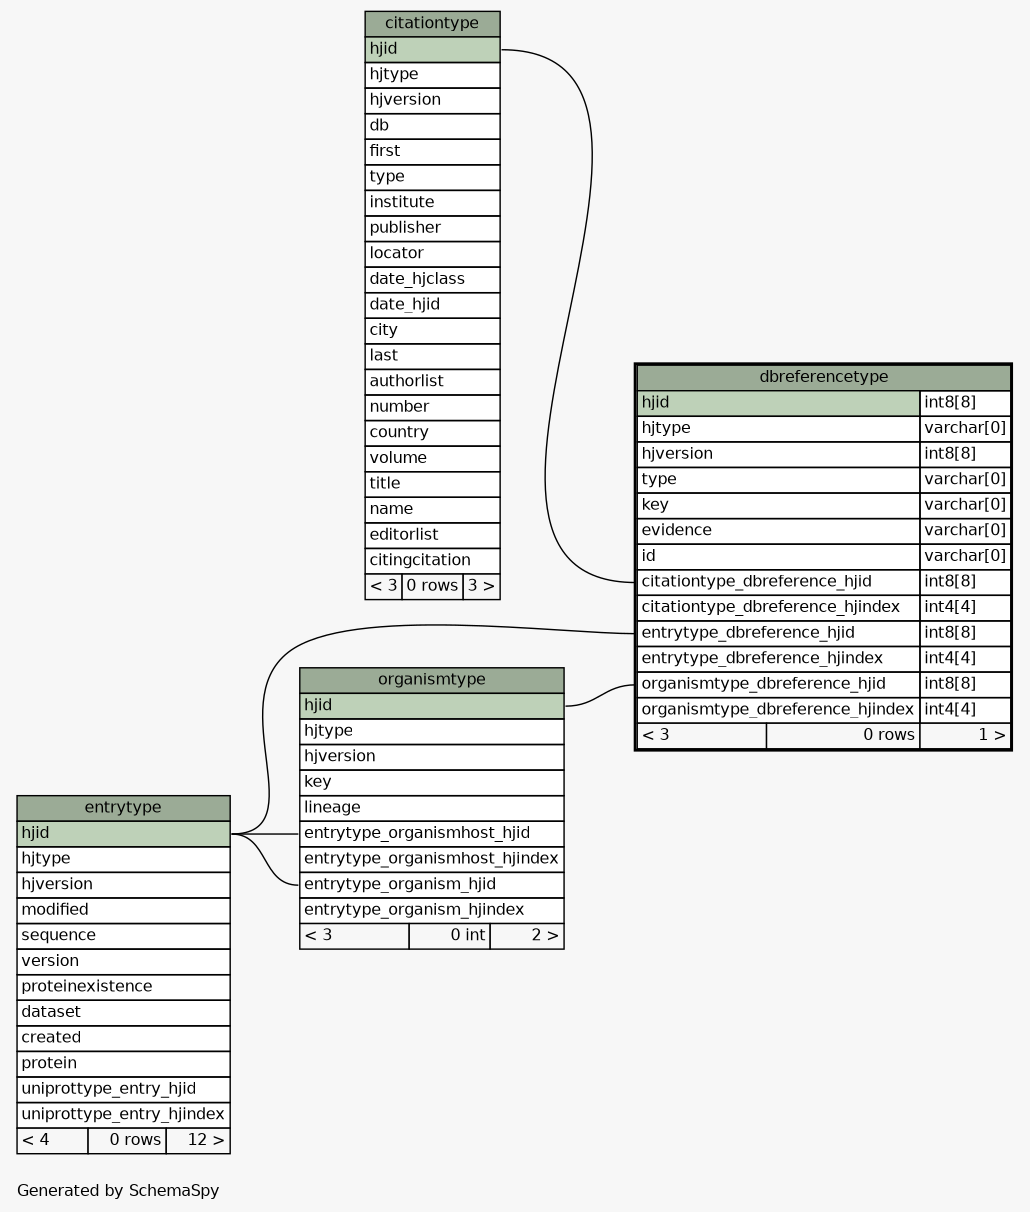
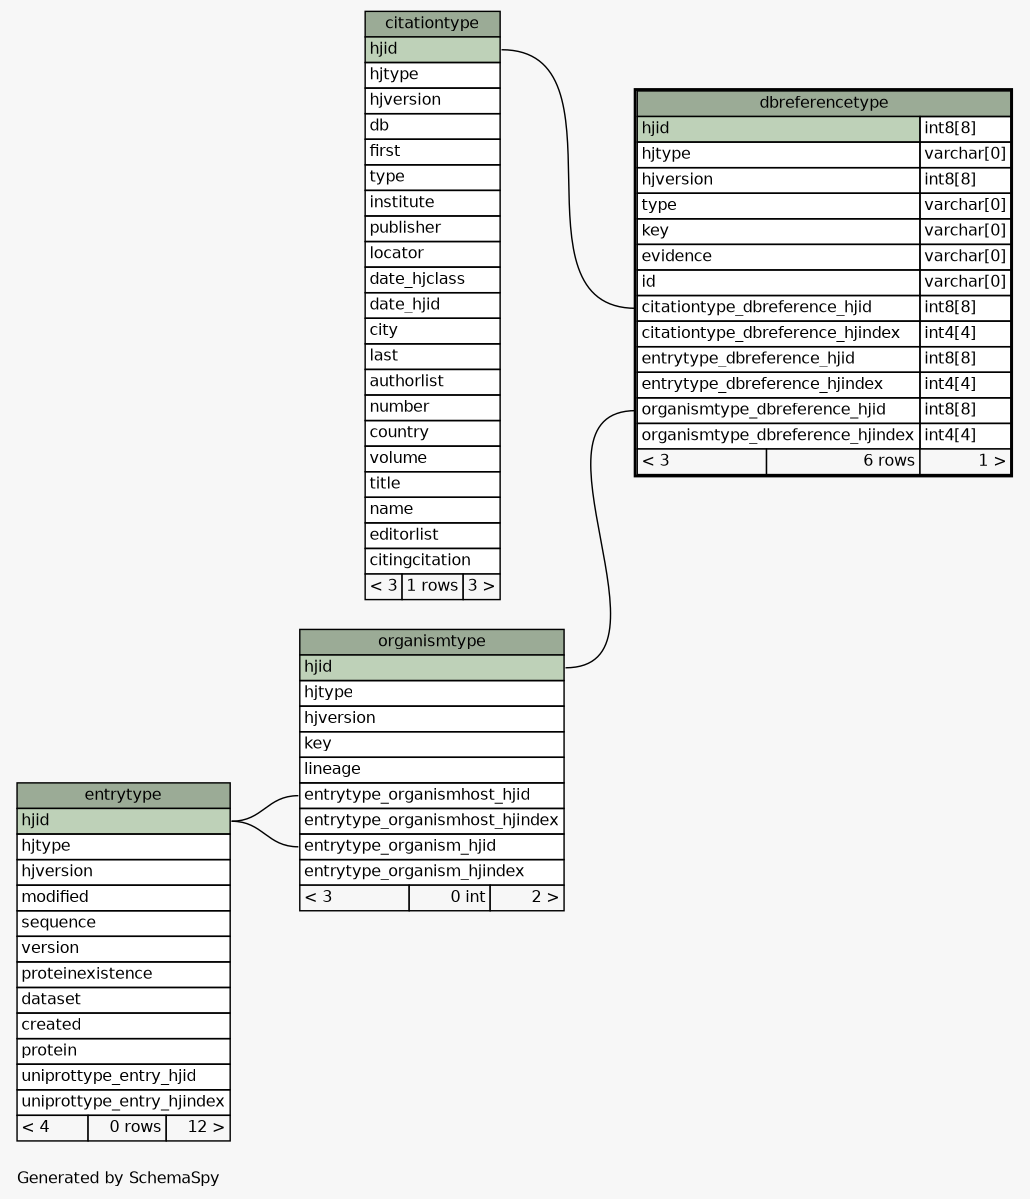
(433, 586) -> (433, 586)
(354, 630) -> none
(889, 735) -> (889, 461)
